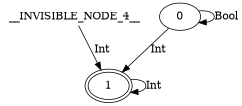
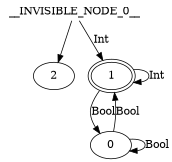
(74, 17) -> (74, 12)
(158, 50) -> (128, 112)
none -> (54, 76)
none -> (91, 108)
